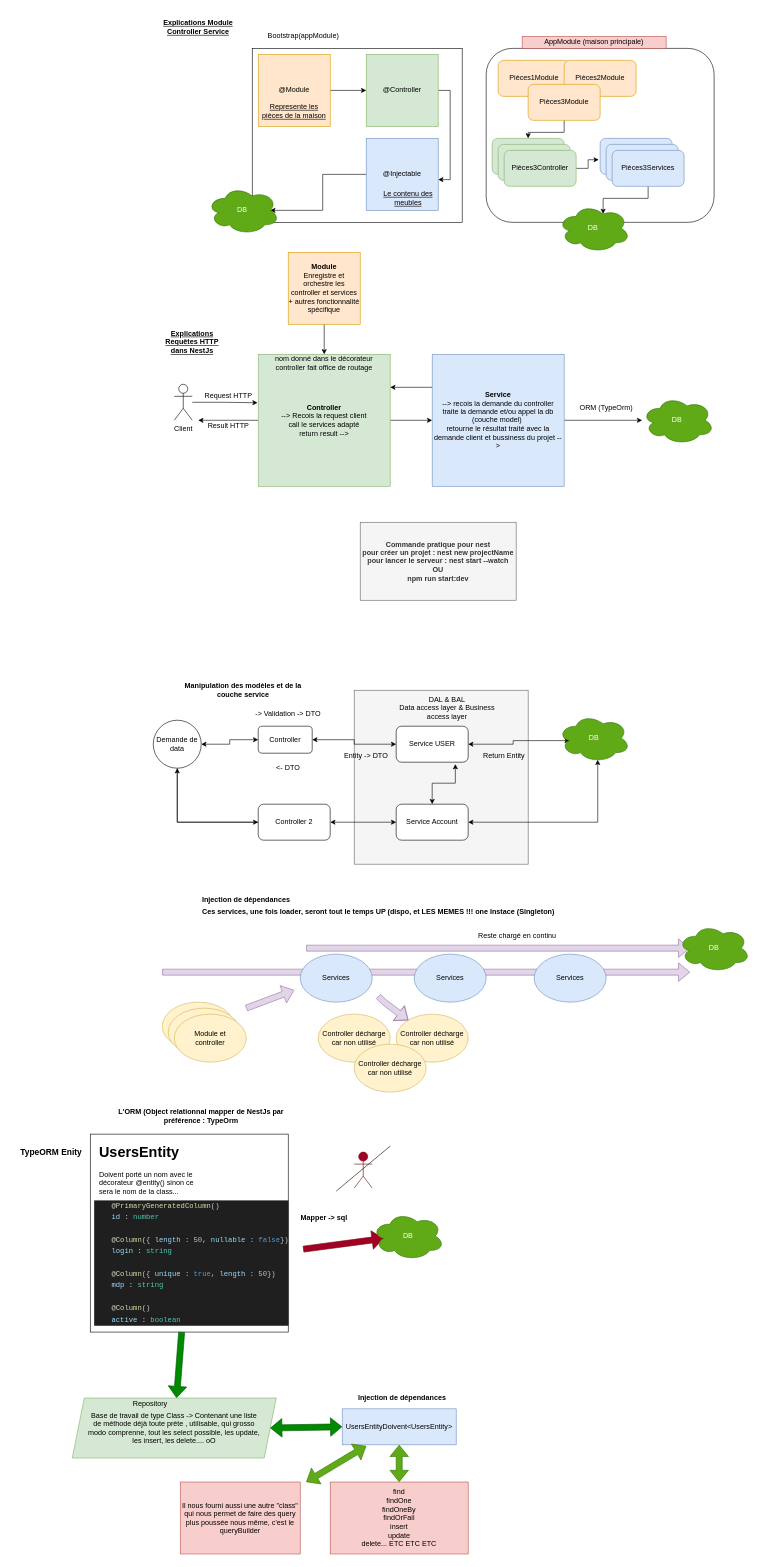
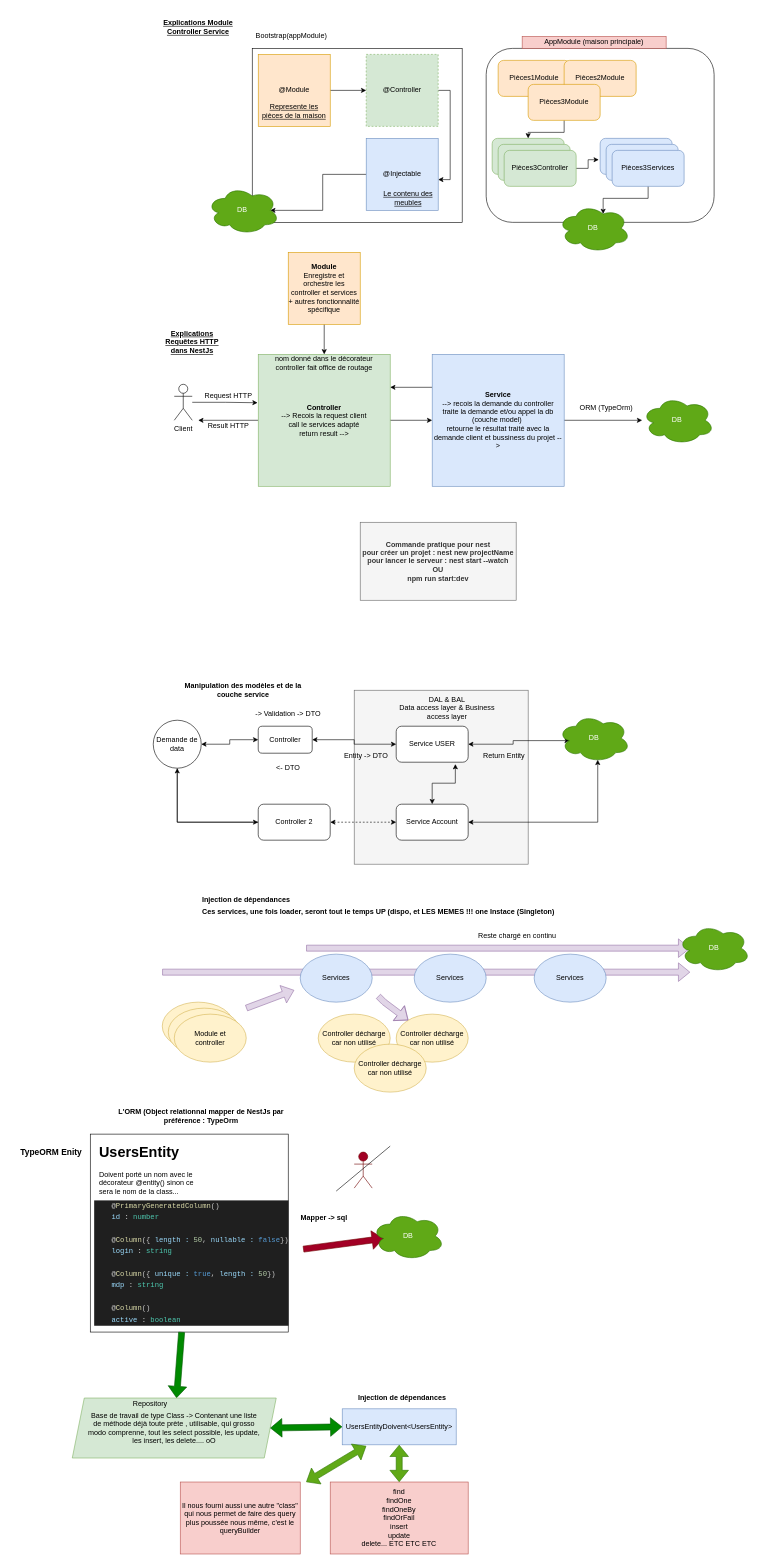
(303, 36) -> (291, 36)
(402, 90) -> (402, 90)
(363, 822) -> (363, 822)
